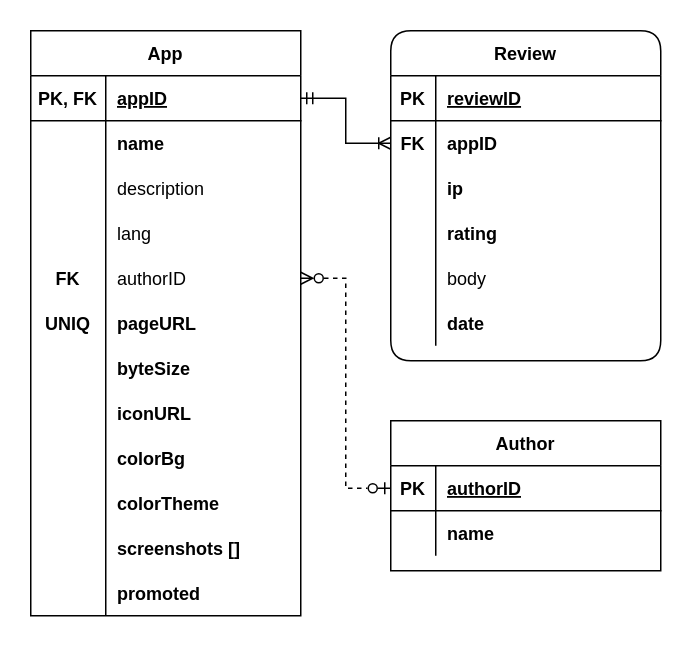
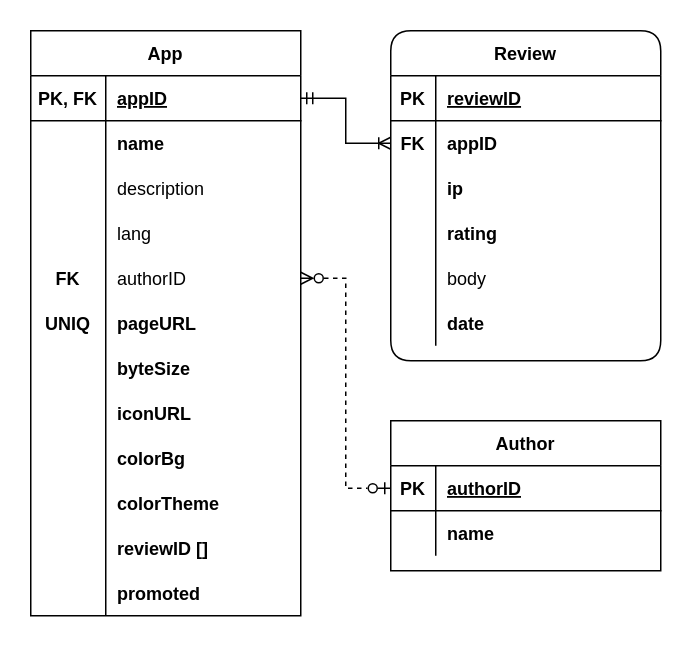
(185, 549) -> (168, 549)
